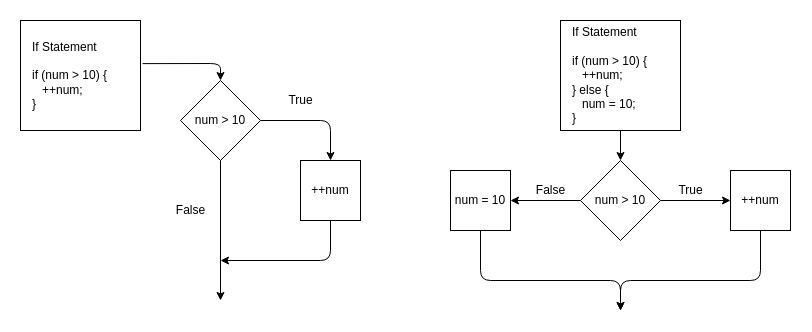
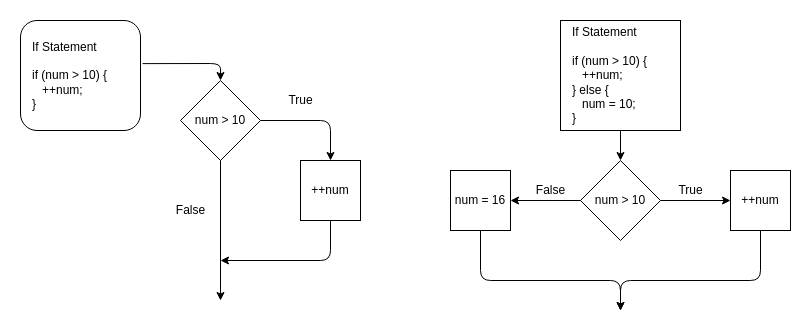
(81, 76) -> (81, 76)
(481, 201) -> (481, 201)
